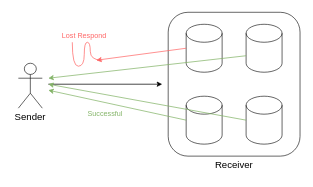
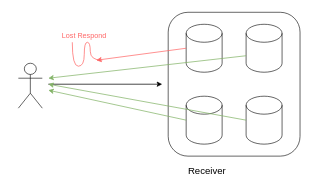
(105, 114) -> none
(30, 117) -> none
(234, 165) -> (207, 171)
